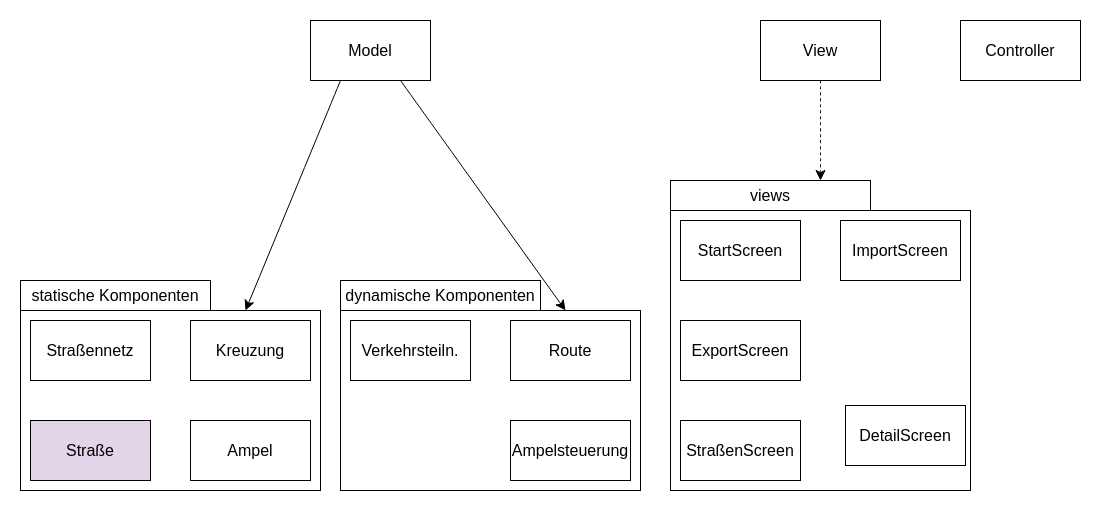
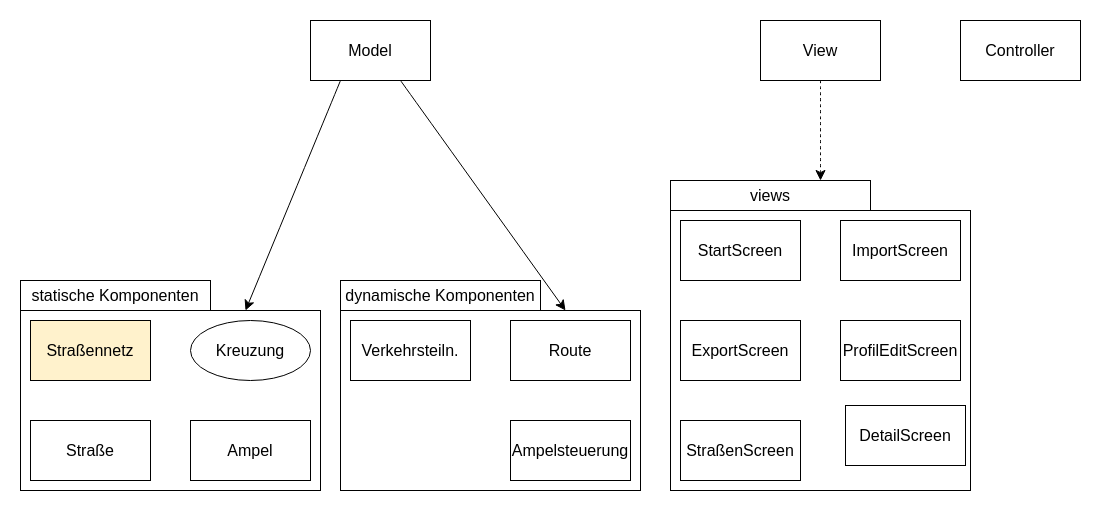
(91, 351) -> (91, 351)
(251, 351) -> (251, 351)
none -> (901, 351)
(91, 451) -> (91, 451)
